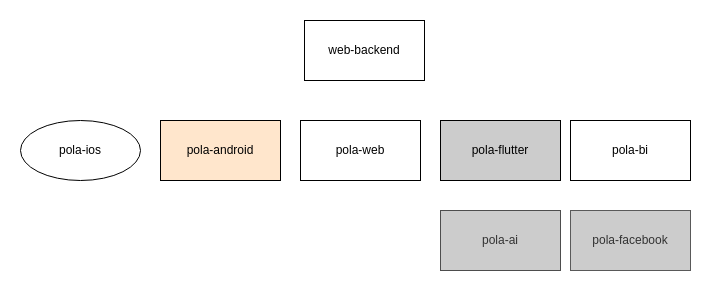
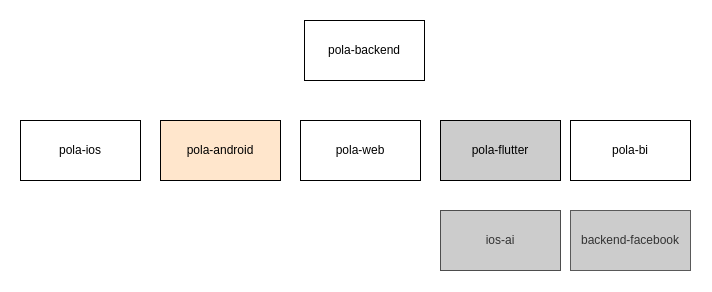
(365, 51) -> (365, 51)
(81, 151) -> (81, 151)
(501, 241) -> (501, 241)
(631, 241) -> (631, 241)
